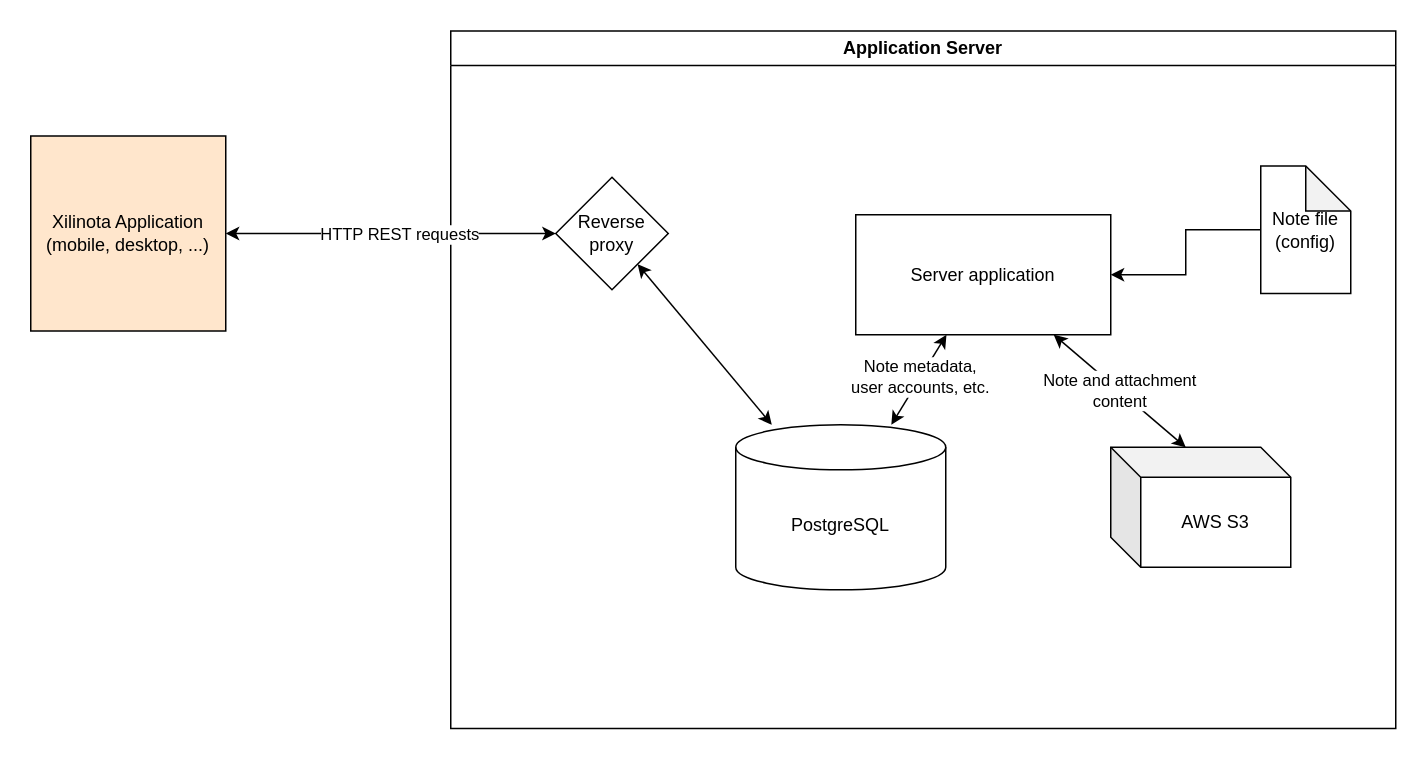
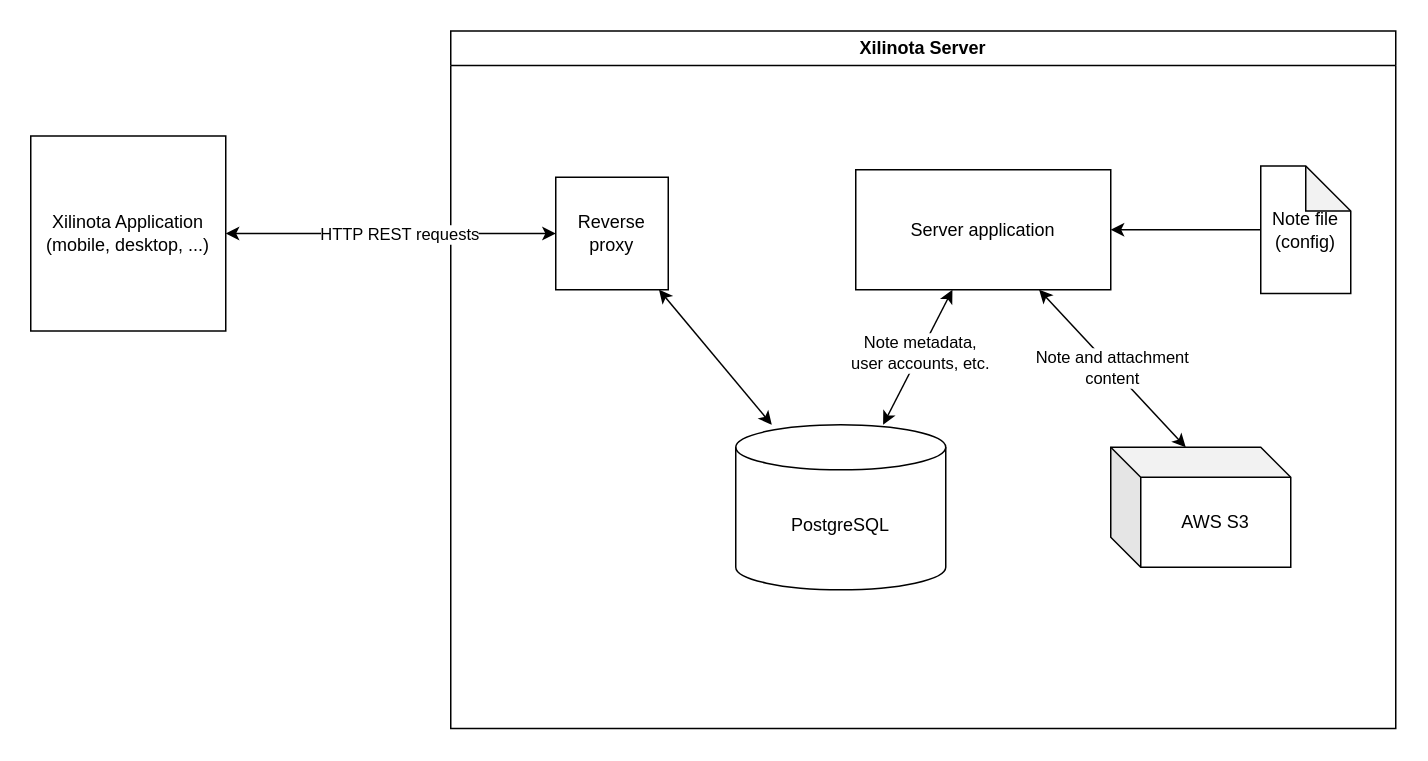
(923, 49) -> (923, 49)
(128, 233) -> (128, 233)
(612, 233) -> (612, 233)
(983, 275) -> (983, 230)
